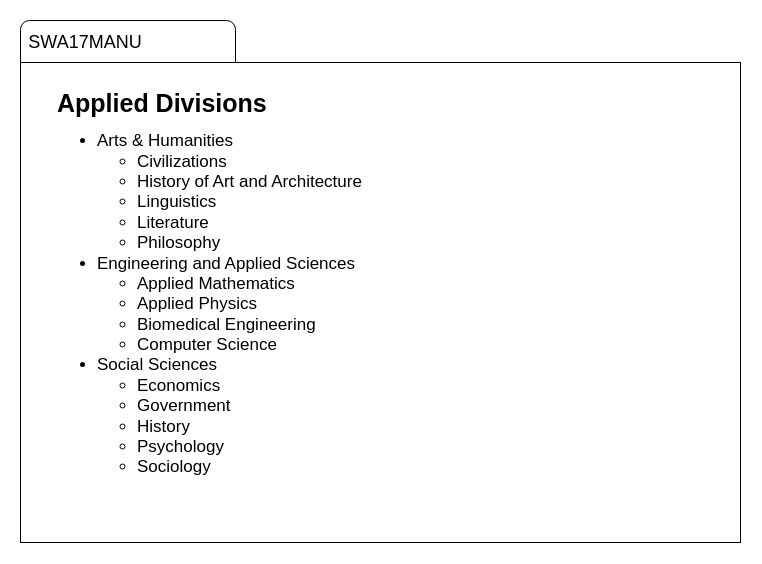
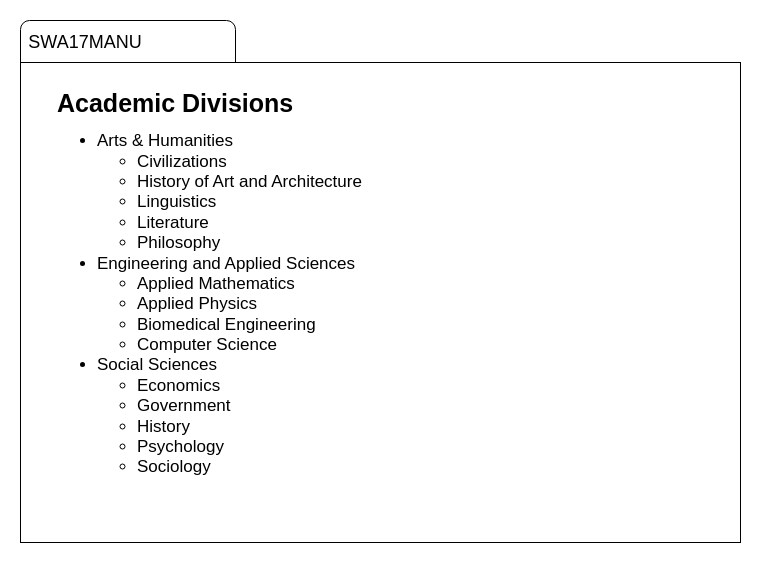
(125, 103) -> (132, 103)
